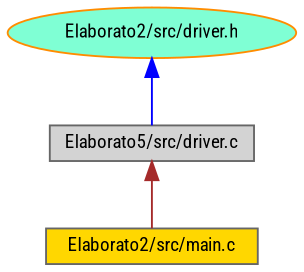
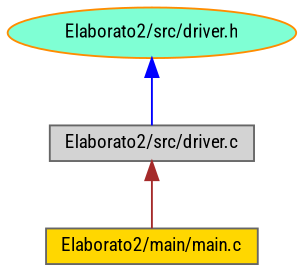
(152, 143) -> (152, 143)
(152, 246) -> (152, 246)
